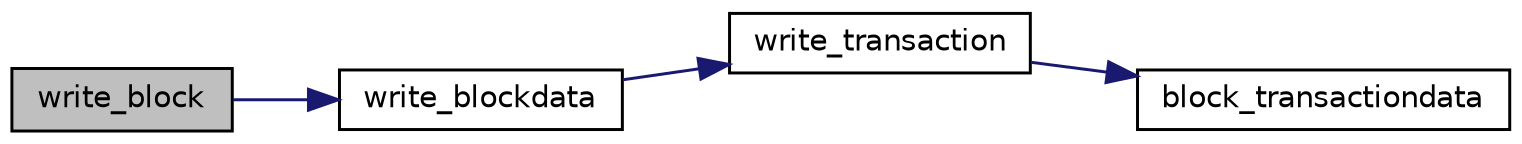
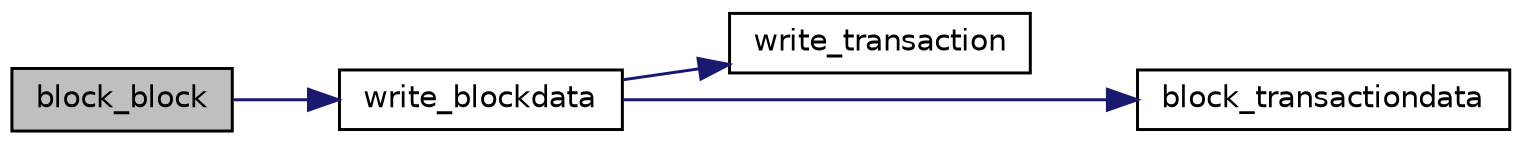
(1069, 67) -> (865, 100)
(122, 100) -> (122, 100)
